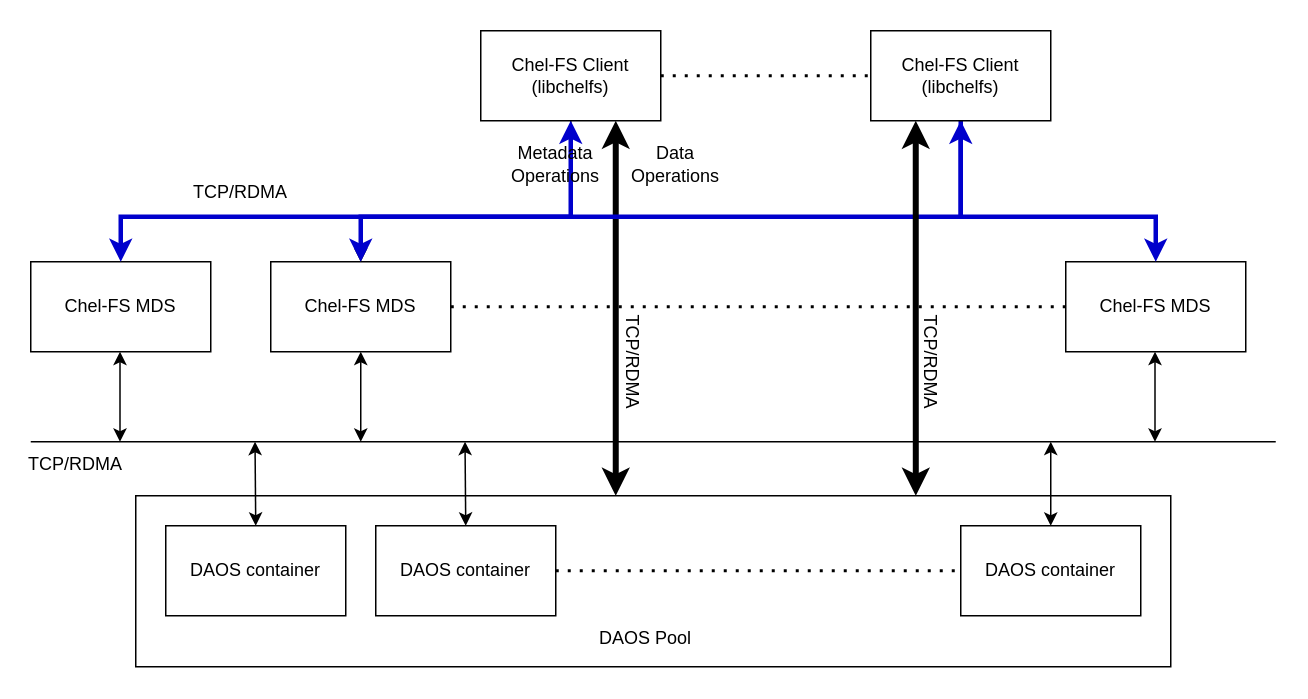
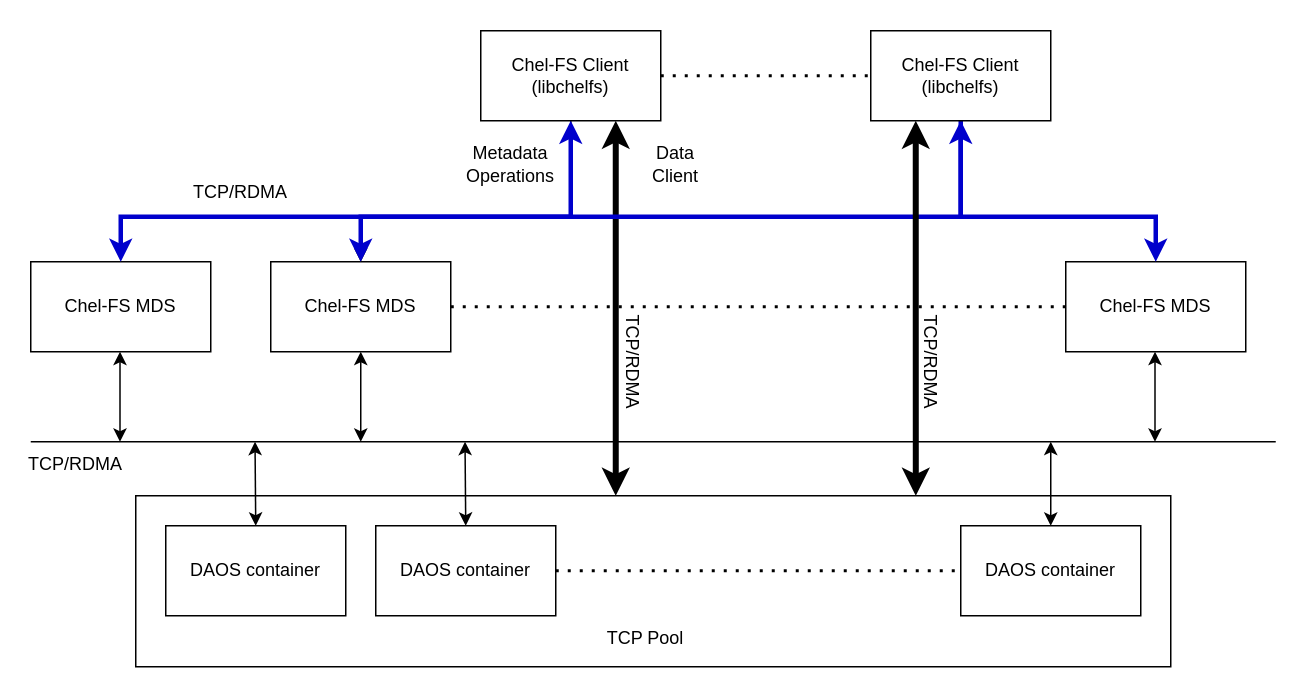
(556, 164) -> (511, 164)
(676, 164) -> (676, 164)
(646, 638) -> (646, 638)
